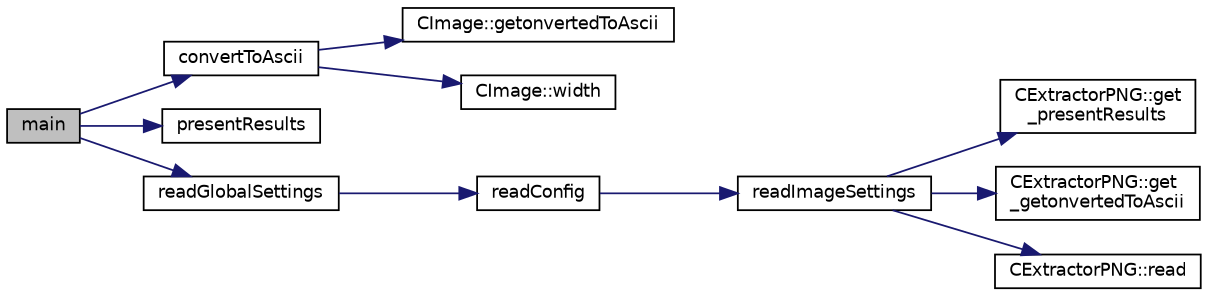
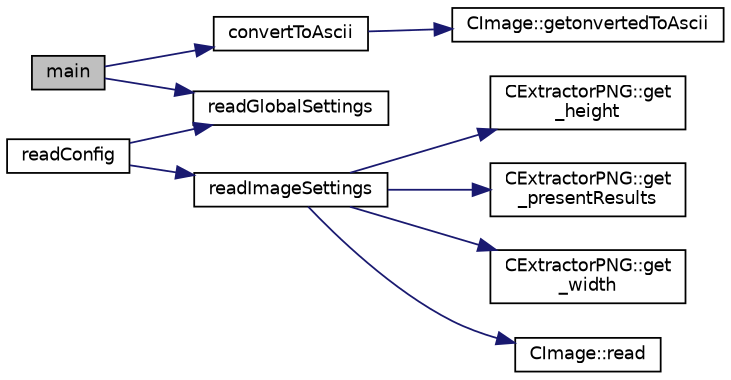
(538, 92) -> none
none -> (588, 103)
(241, 126) -> none
(399, 193) -> (162, 136)
(1098, 193) -> (588, 277)
(1098, 271) -> (588, 355)
